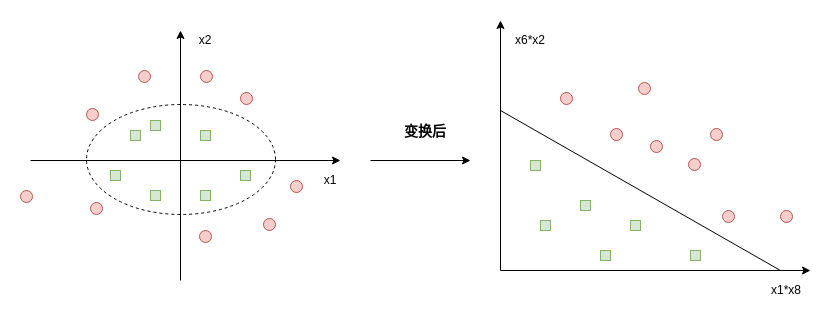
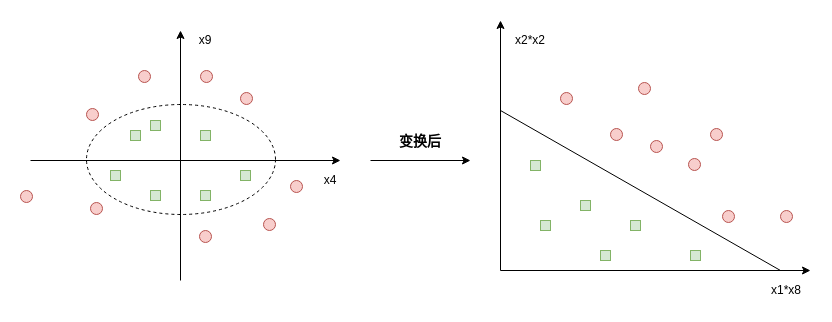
(206, 41) -> (206, 41)
(531, 41) -> (531, 41)
(426, 132) -> (421, 142)
(331, 181) -> (331, 181)
